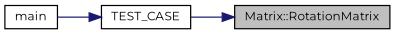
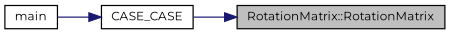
(146, 17) -> (147, 17)
(312, 17) -> (341, 17)
